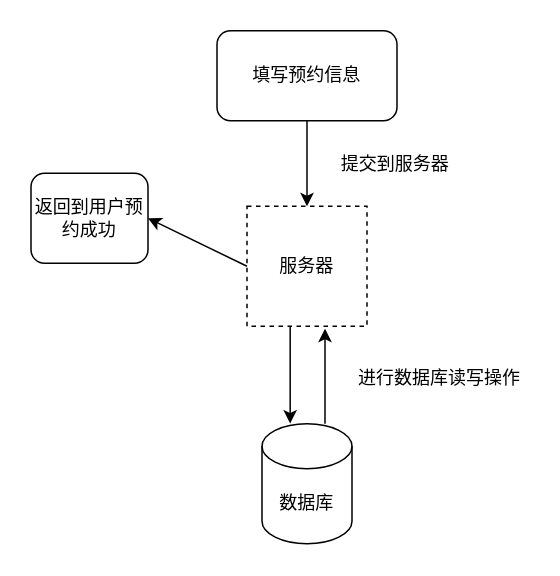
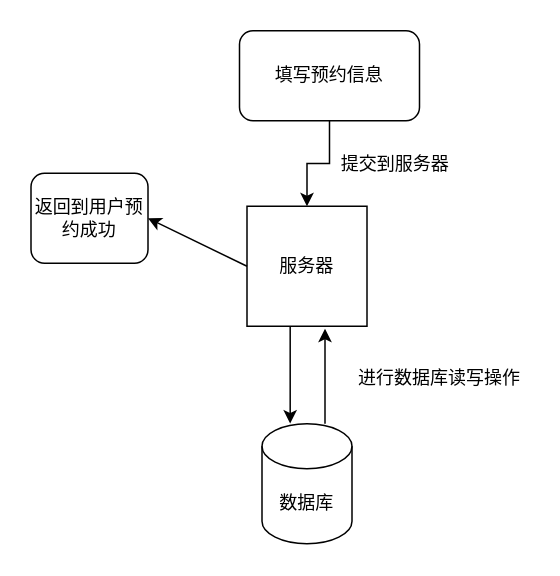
(307, 76) -> (329, 76)
(307, 266) -> (307, 266)
